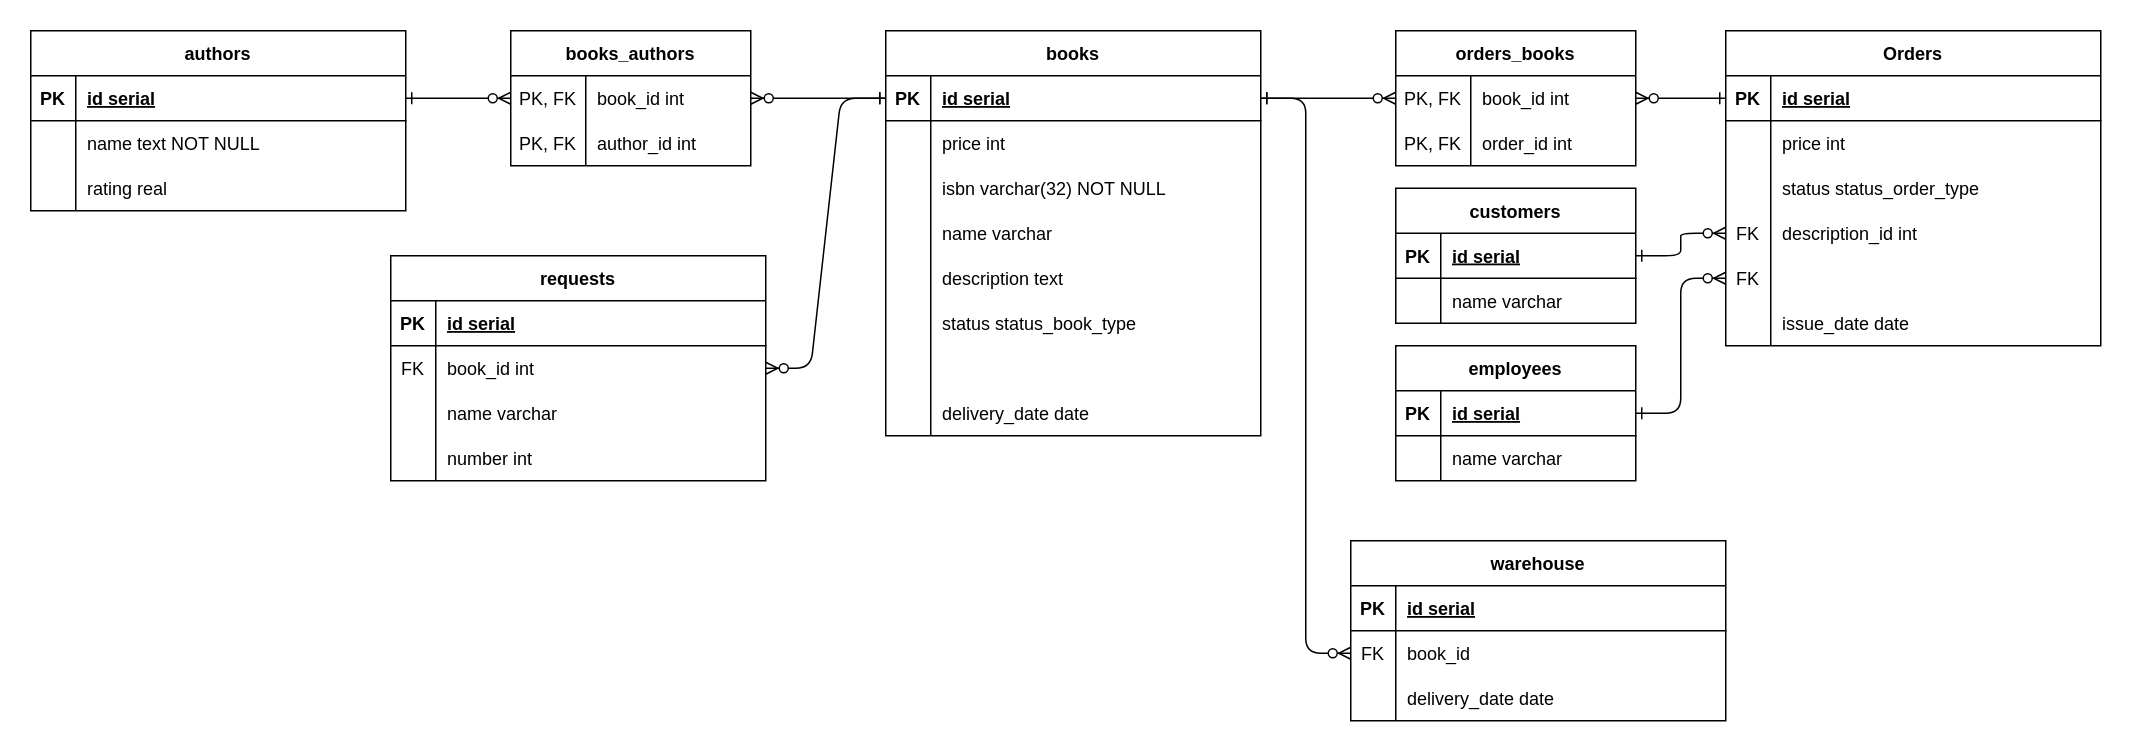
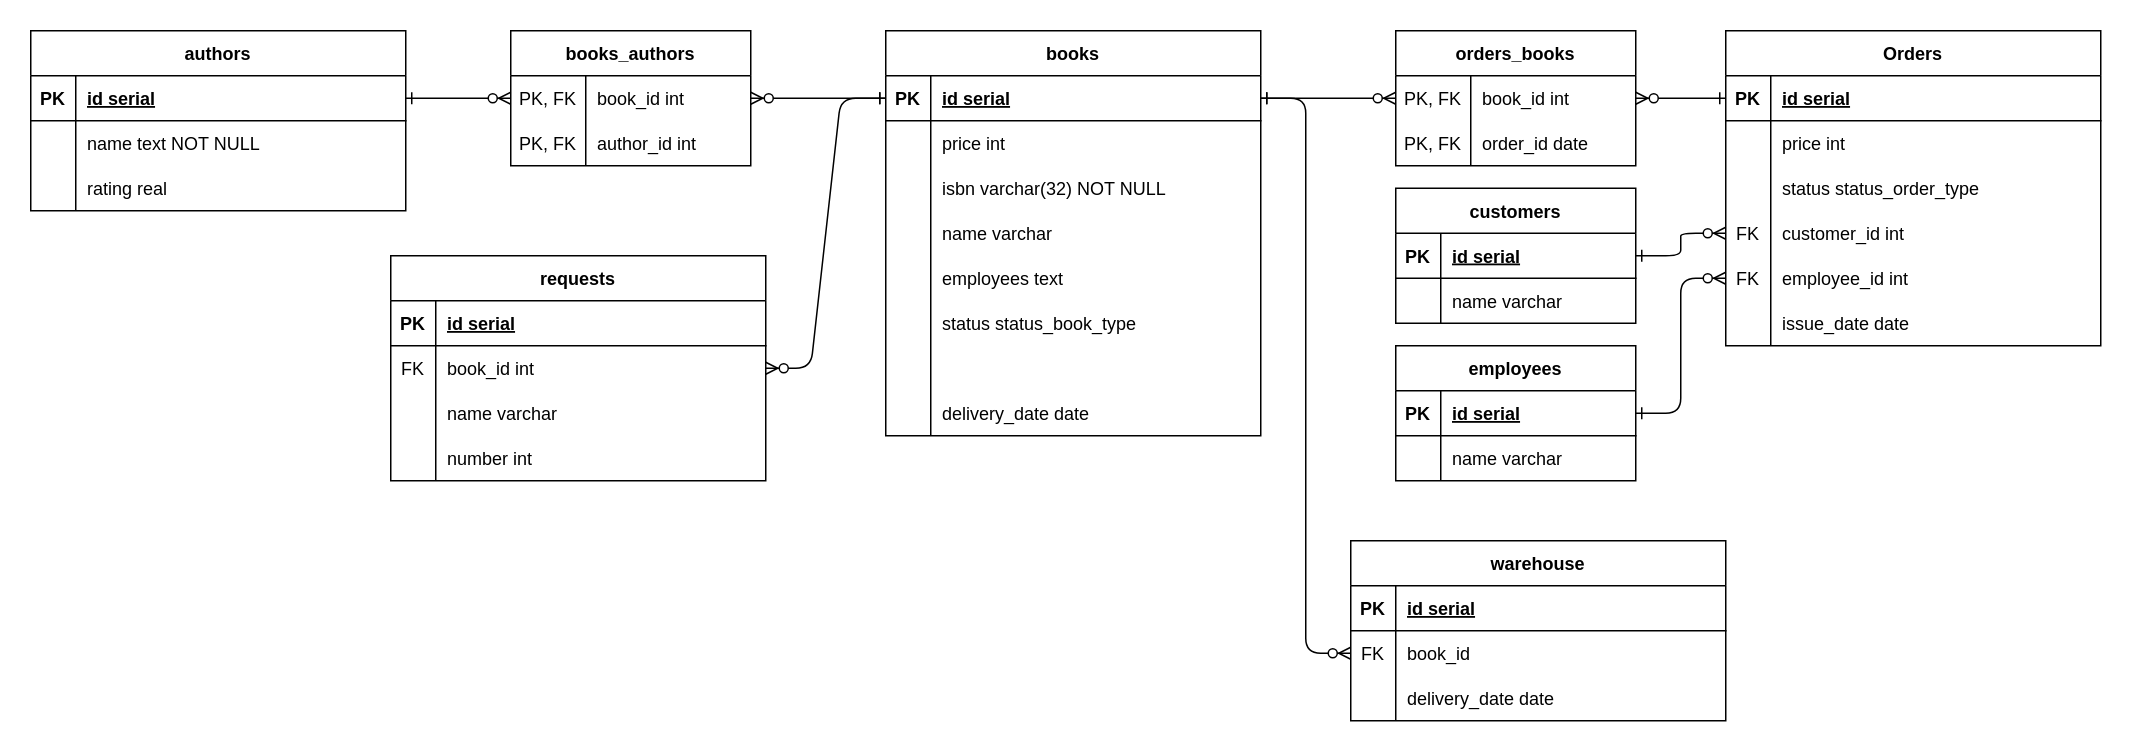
(1535, 144) -> (1543, 144)
(1861, 234) -> (1851, 234)
none -> (1936, 278)
(1016, 279) -> (1008, 279)
